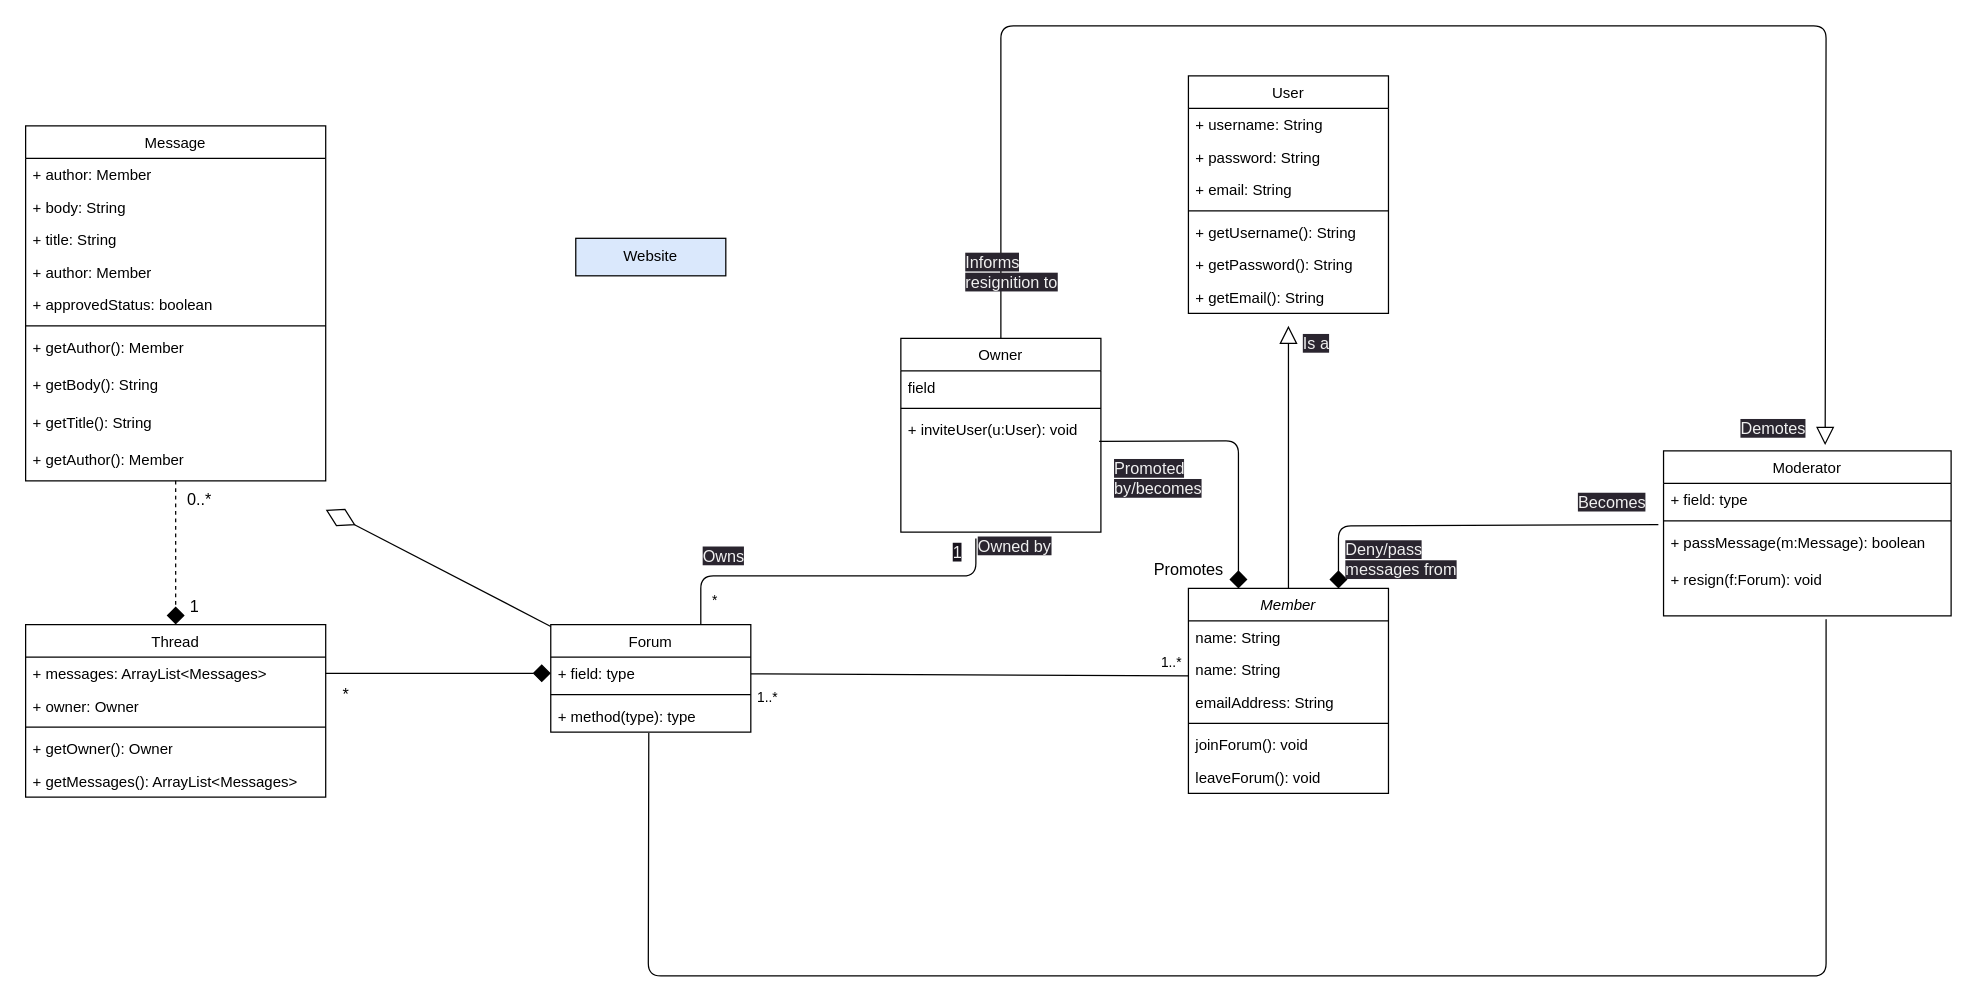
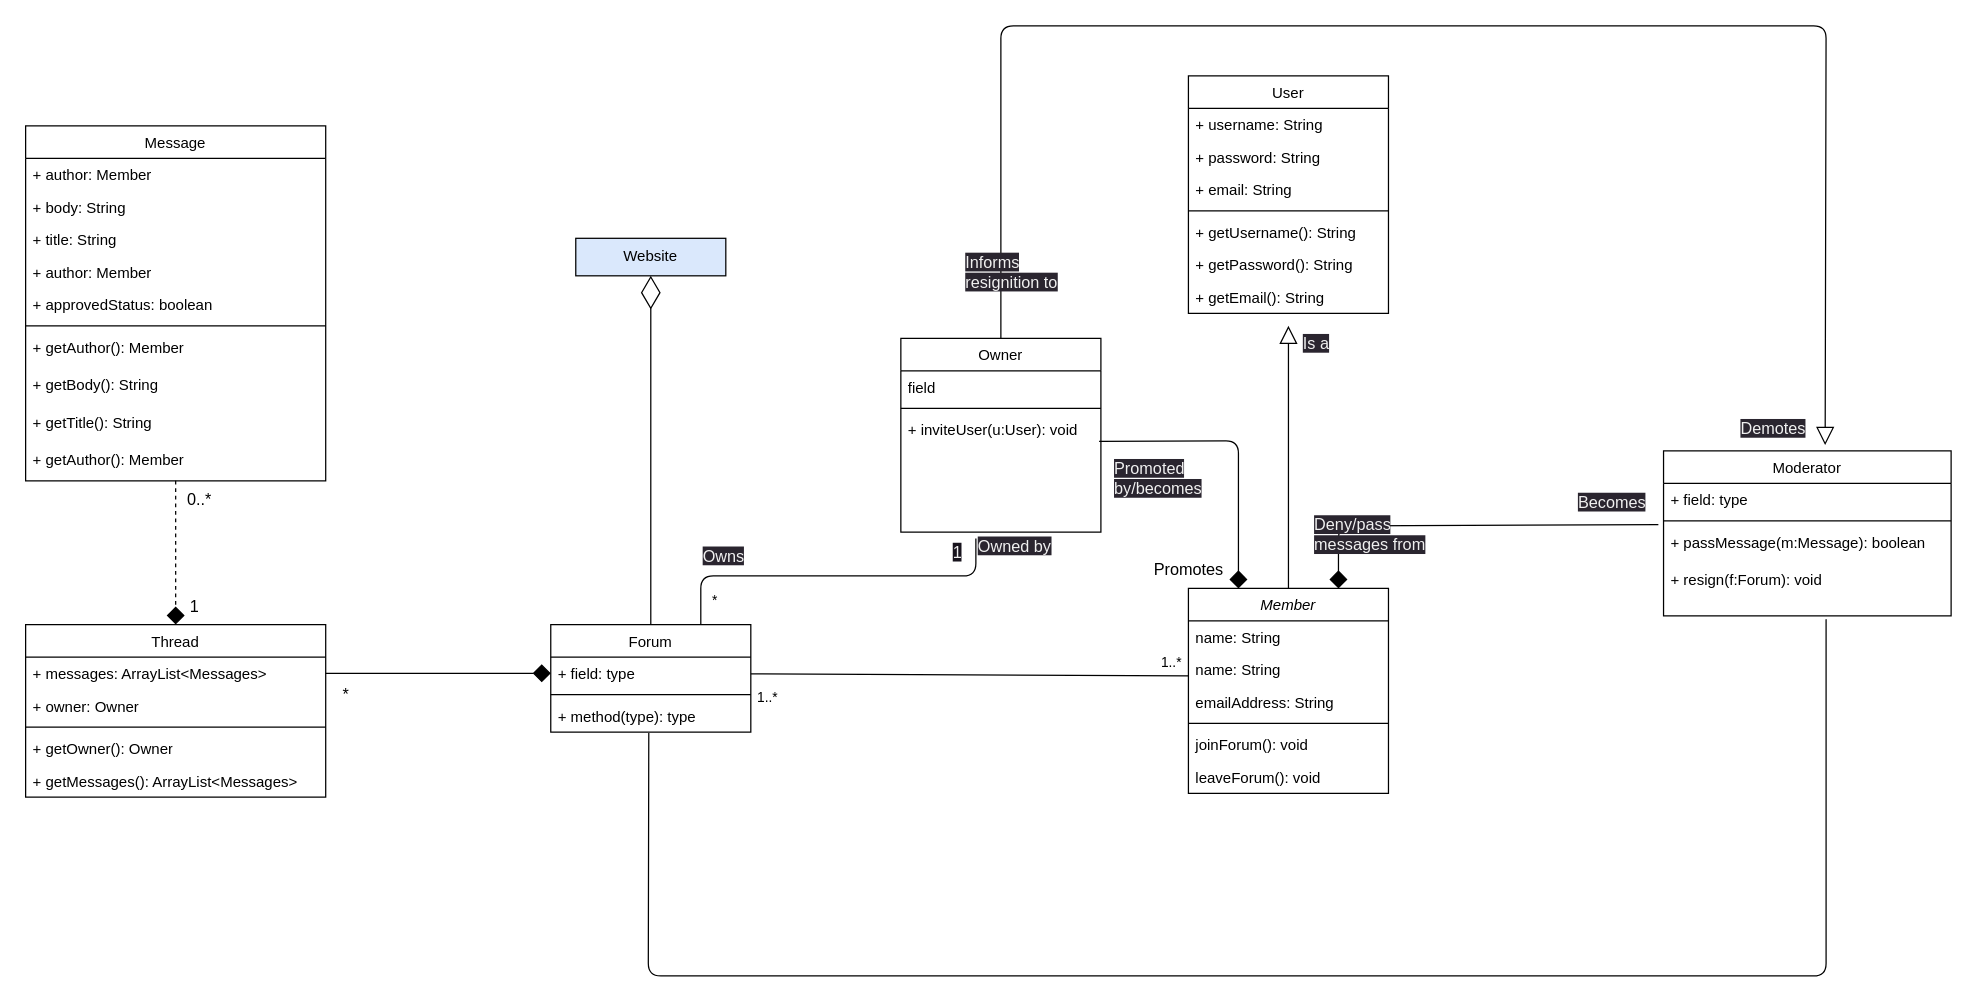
(1403, 557) -> (1372, 532)
(453, 575) -> (651, 466)
